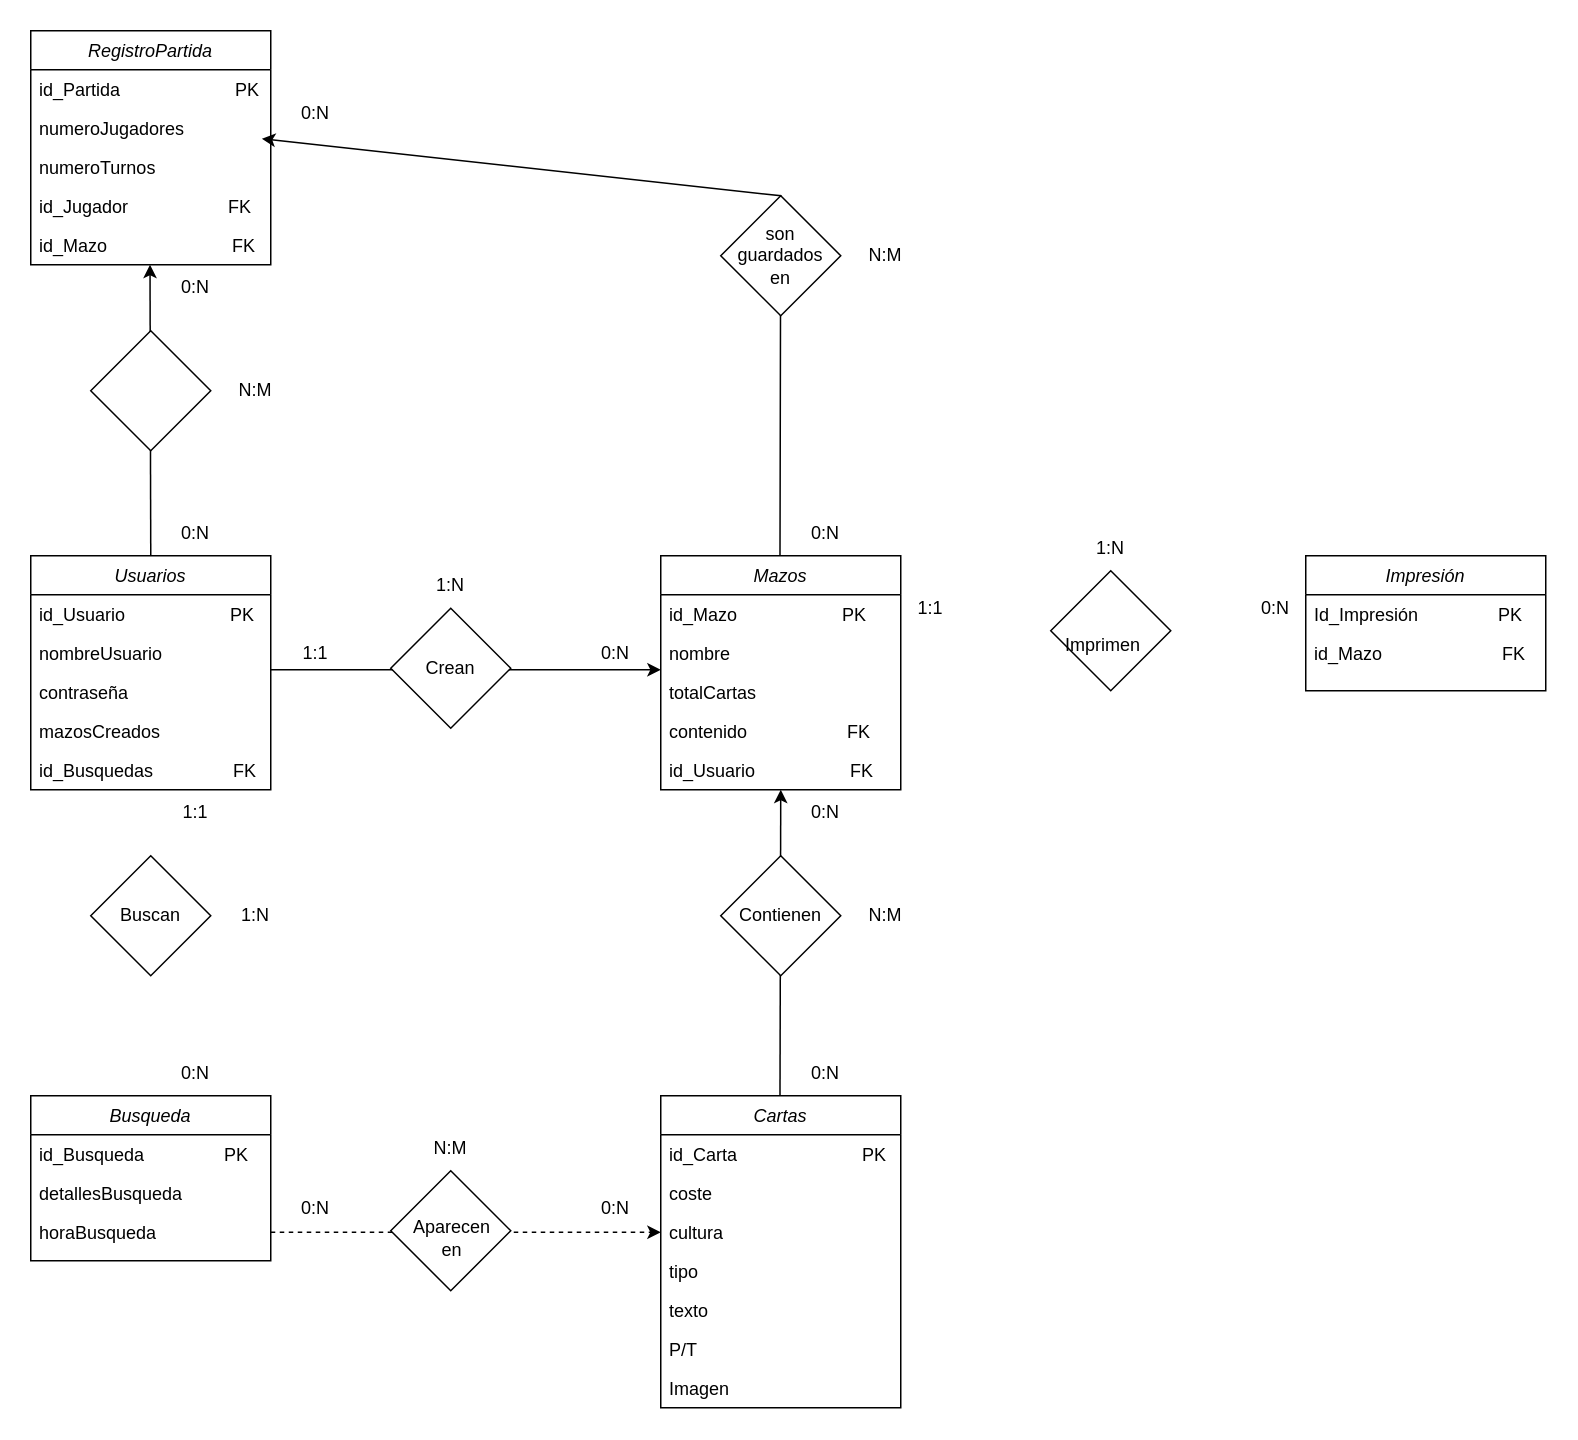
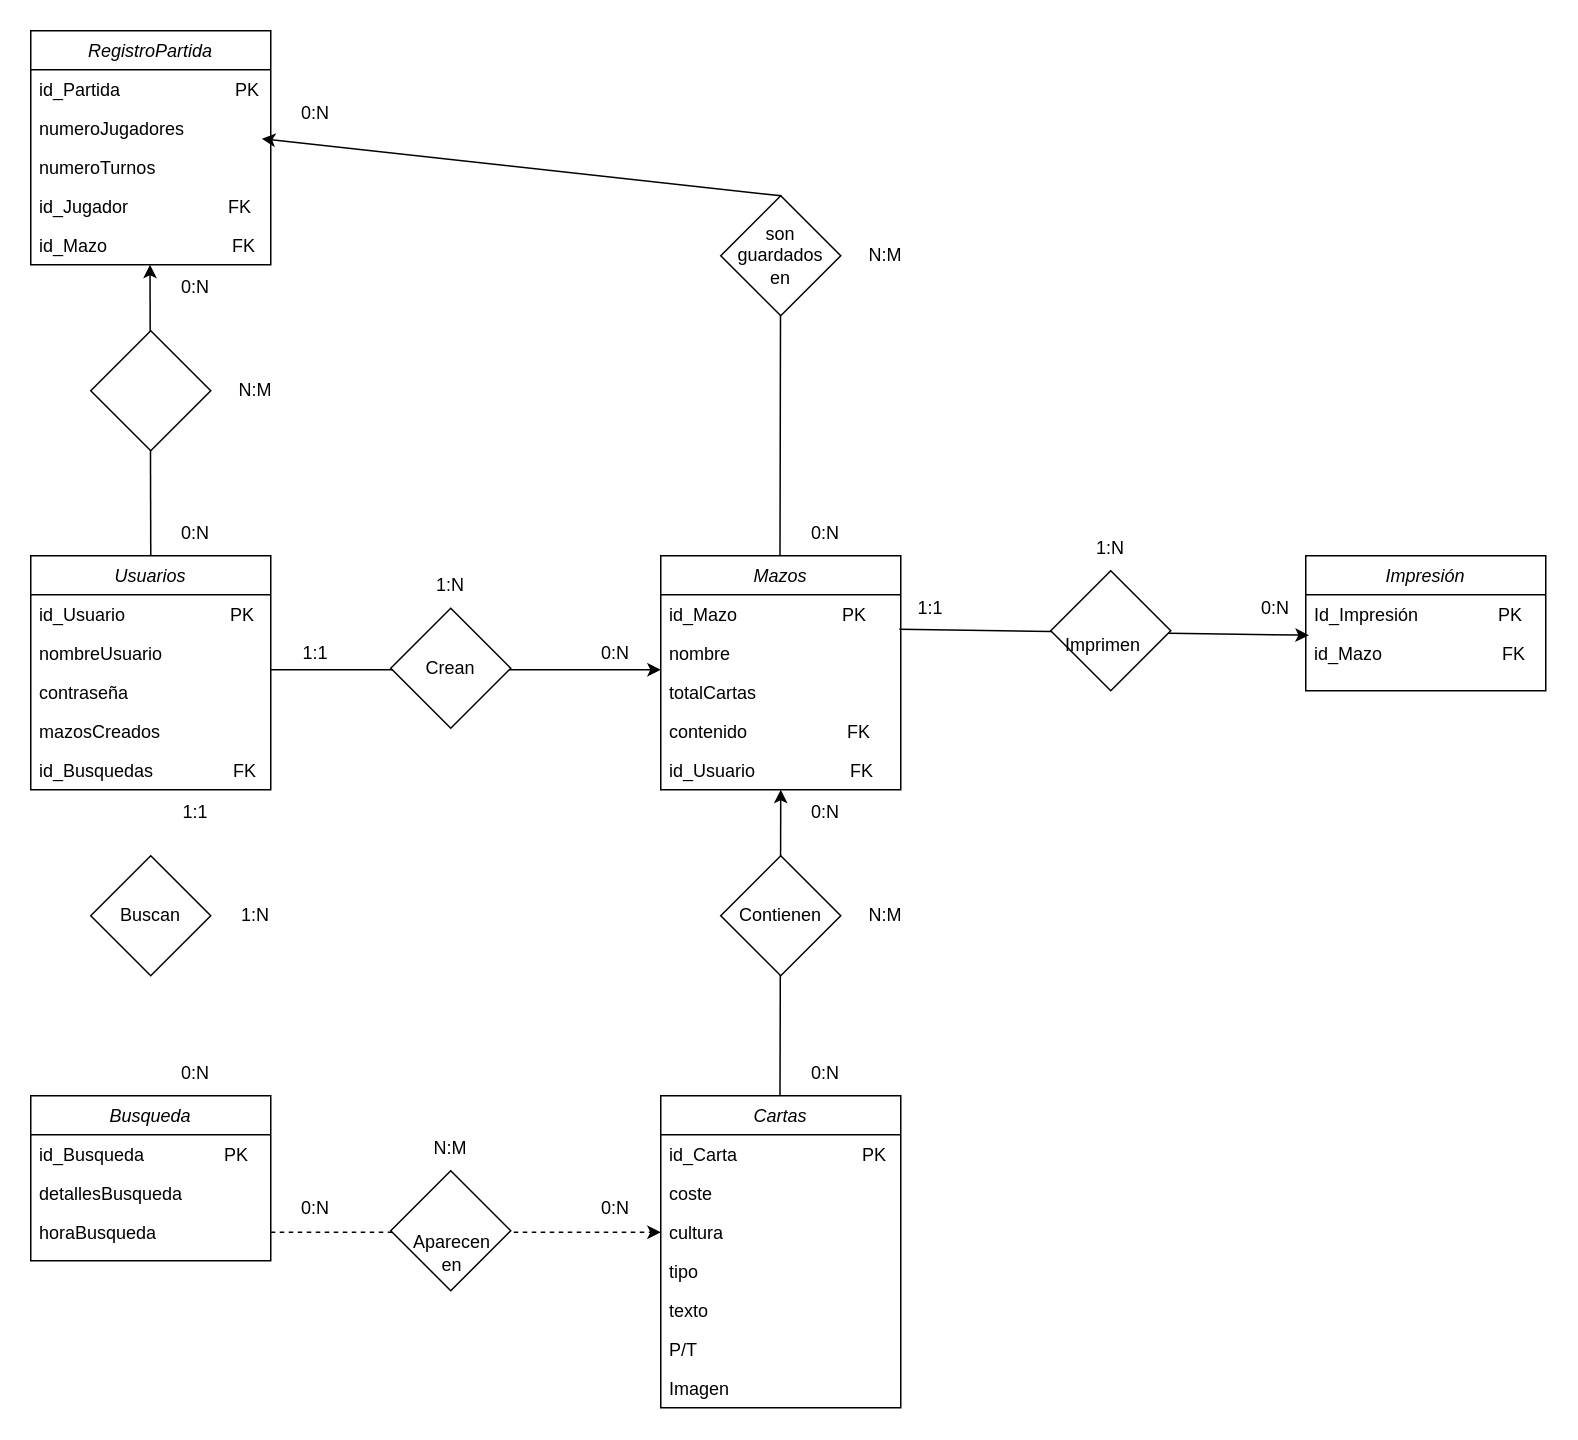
none -> (976, 630)
(452, 1238) -> (452, 1253)
